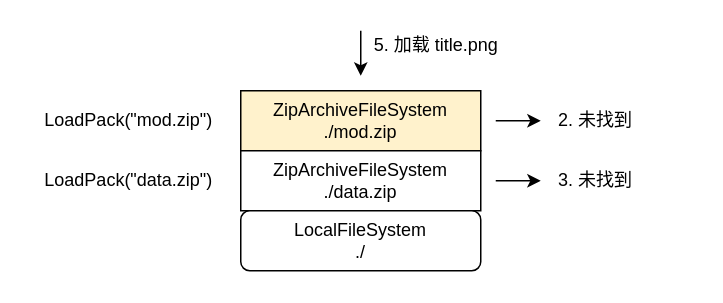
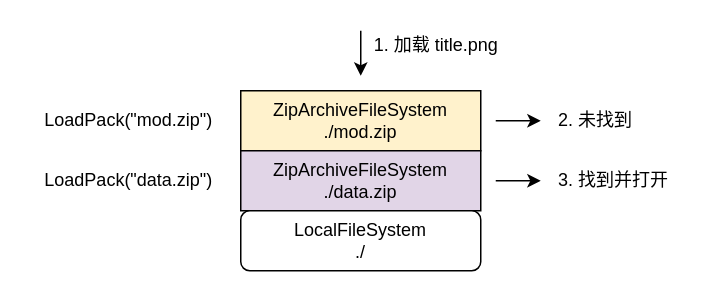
(437, 46) -> (437, 46)
(361, 181) -> (361, 181)
(596, 181) -> (614, 181)
